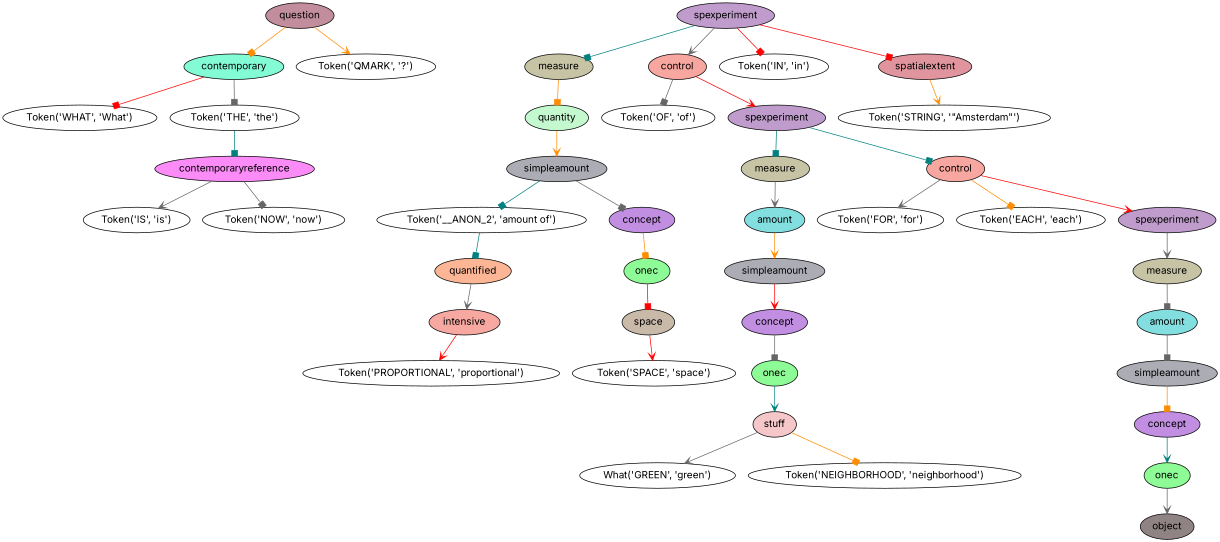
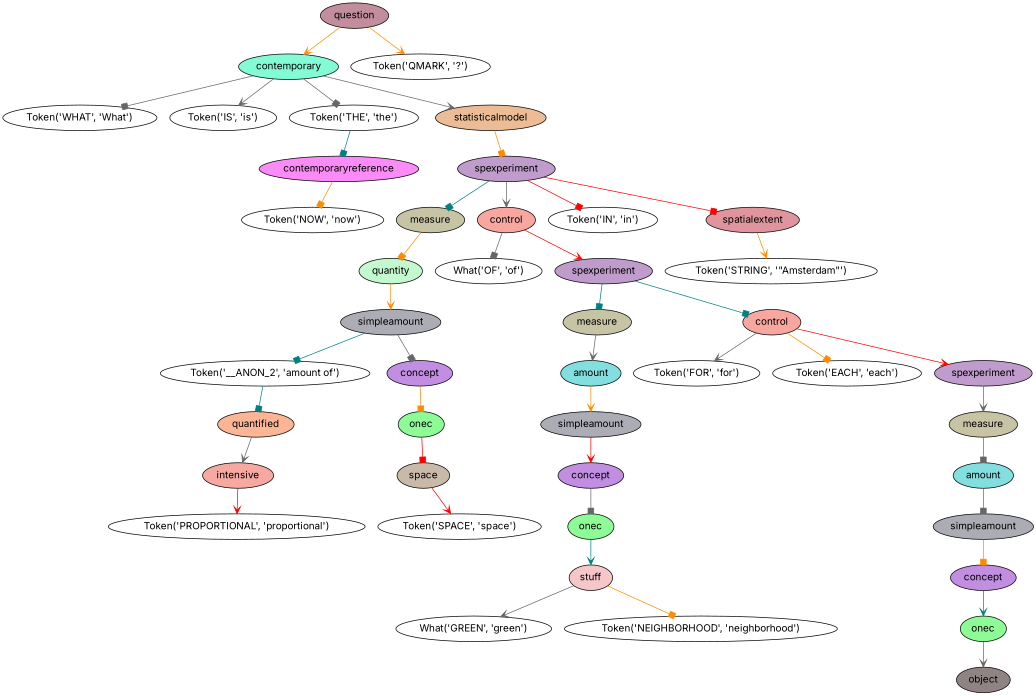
(270, 39) -> (325, 39)
(162, 91) -> (191, 91)
none -> (491, 118)
(658, 118) -> (489, 271)
(252, 191) -> (328, 191)
(188, 193) -> (259, 90)
